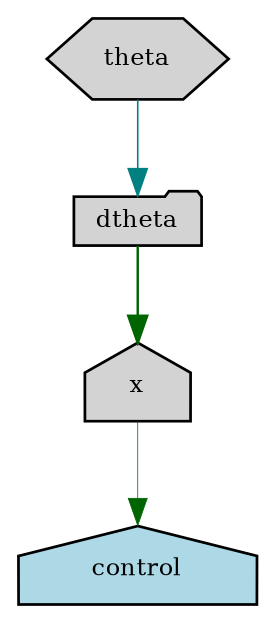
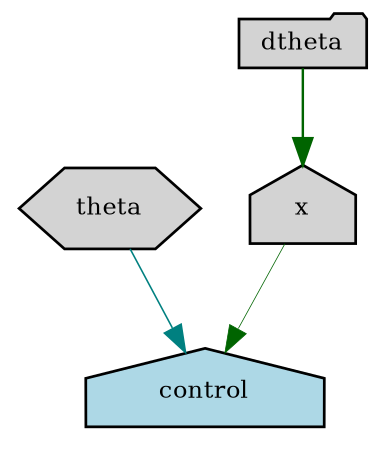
(138, 134) -> (151, 288)
